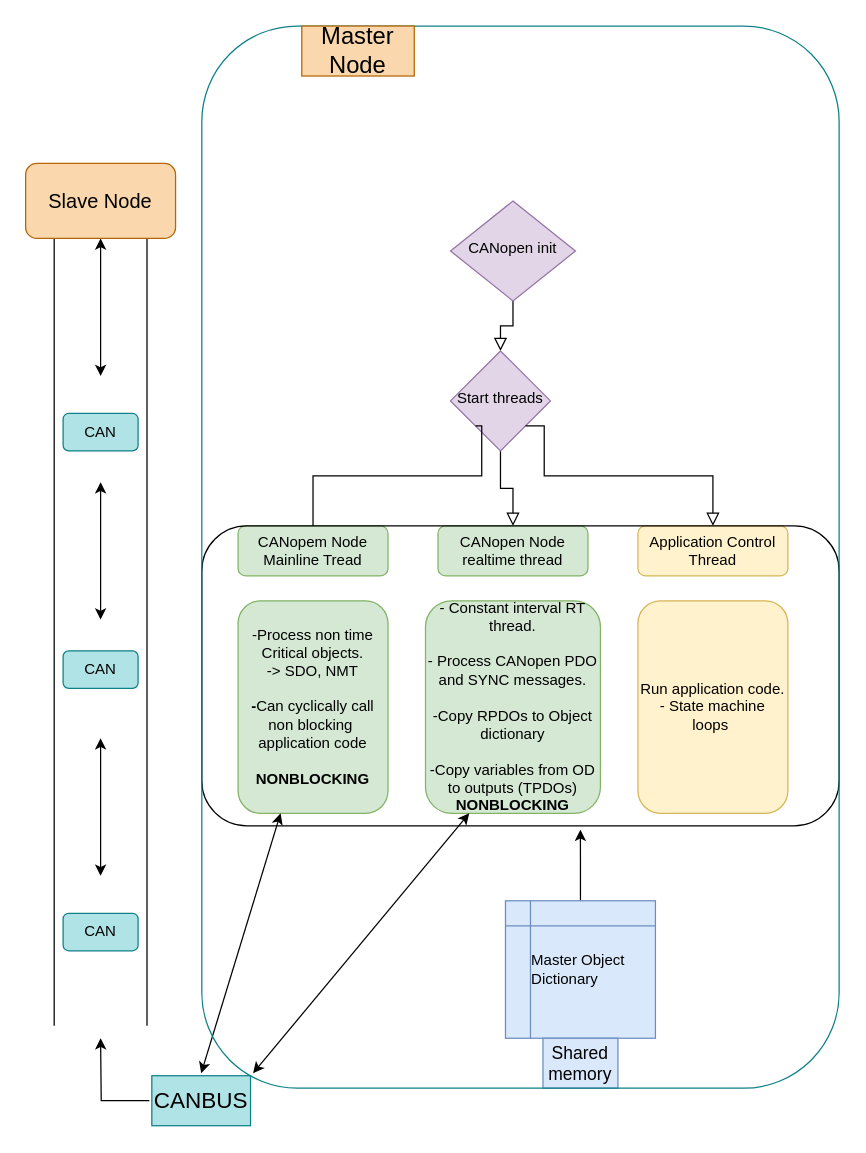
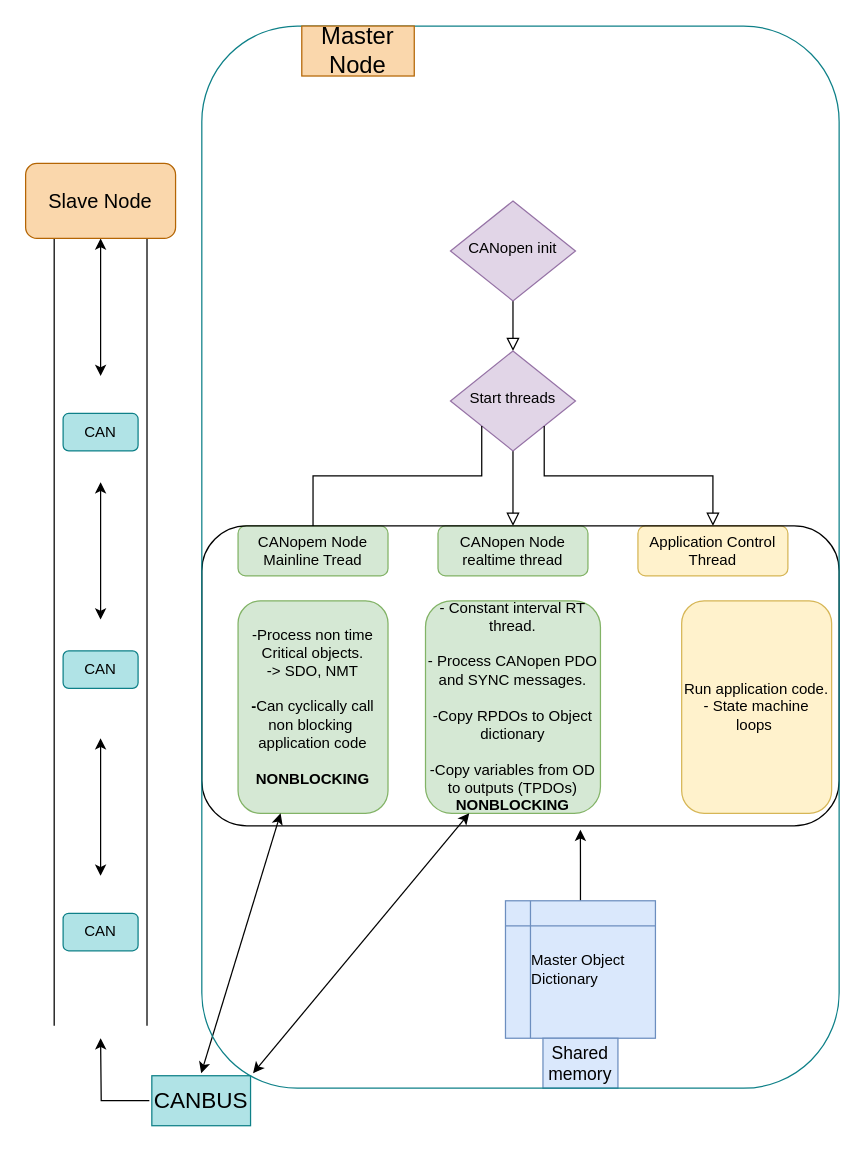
(501, 401) -> (513, 401)
(713, 707) -> (757, 707)
